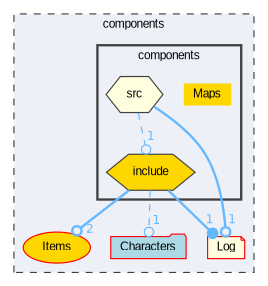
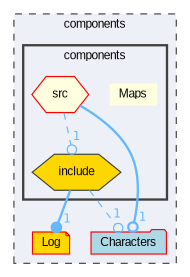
(135, 95) -> (60, 95)
(208, 95) -> (133, 95)
(207, 157) -> (131, 153)
(57, 248) -> none
(226, 248) -> (51, 243)
